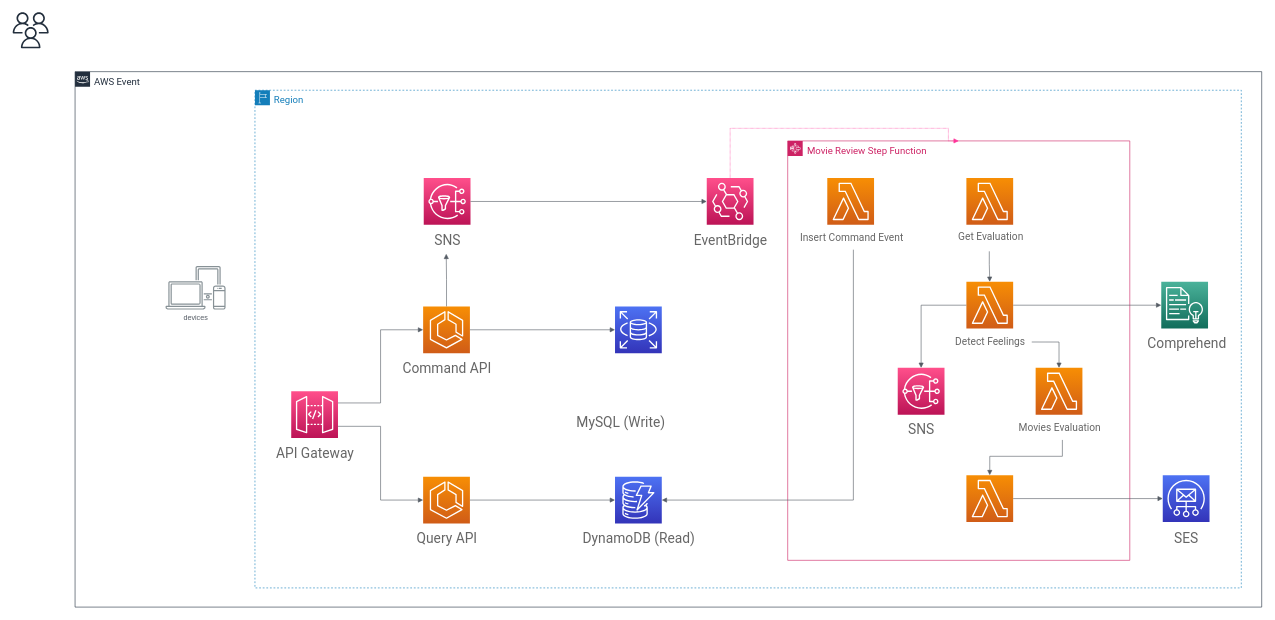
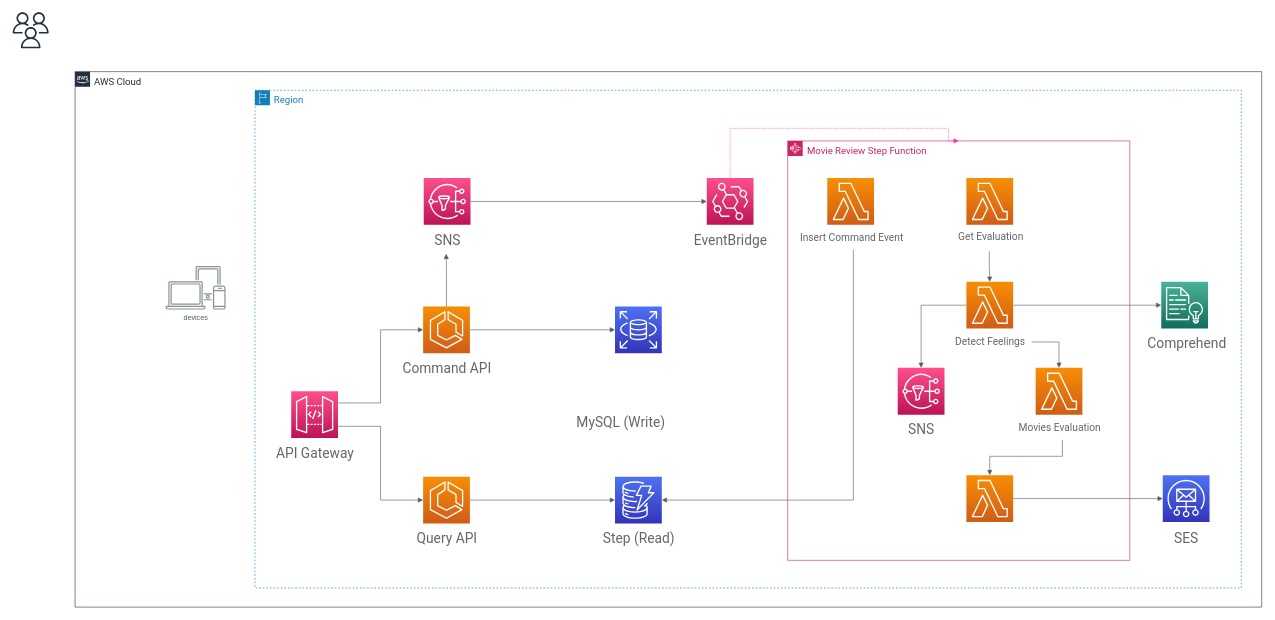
(111, 80) -> (110, 80)
(639, 539) -> (639, 539)
